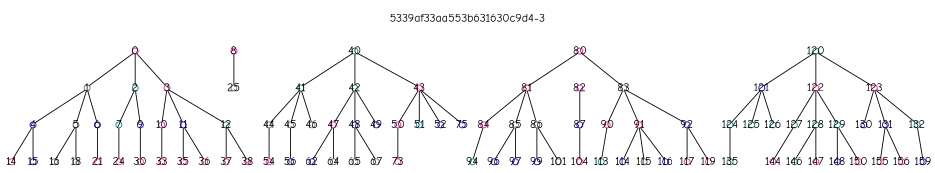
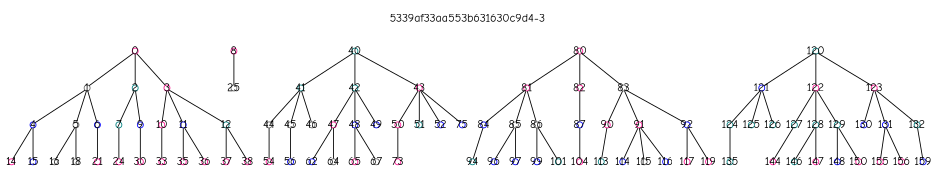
none -> (580, 69)
(484, 125) -> (484, 125)
(355, 162) -> (355, 162)
